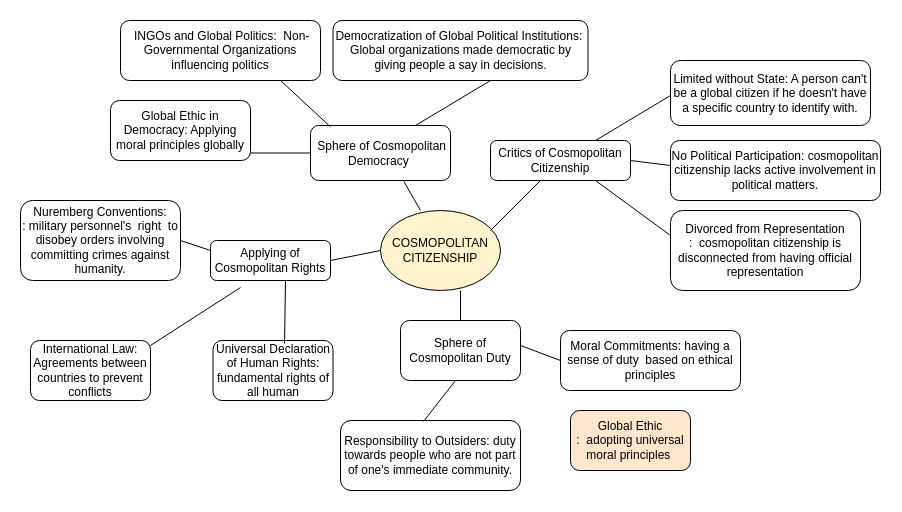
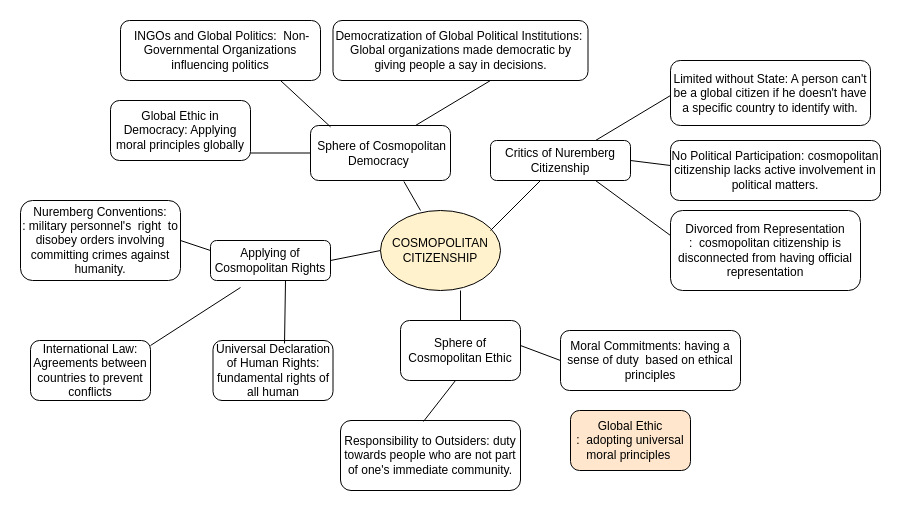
(561, 161) -> (561, 161)
(461, 351) -> (461, 351)
